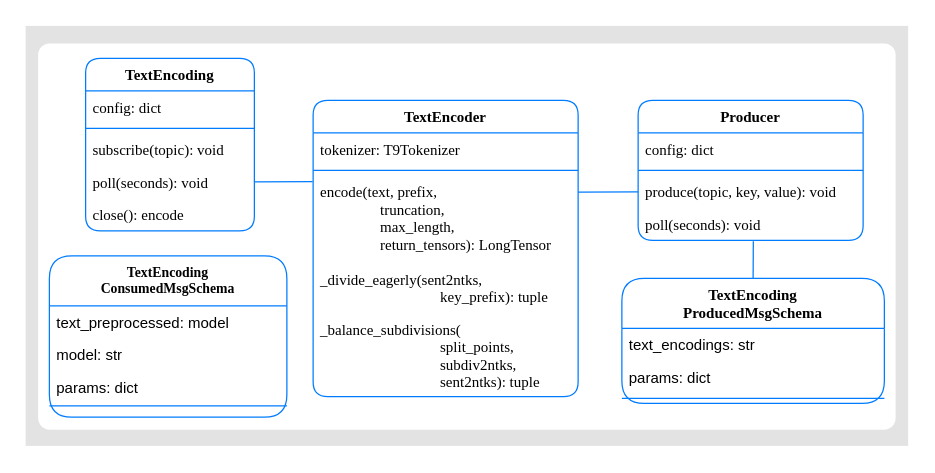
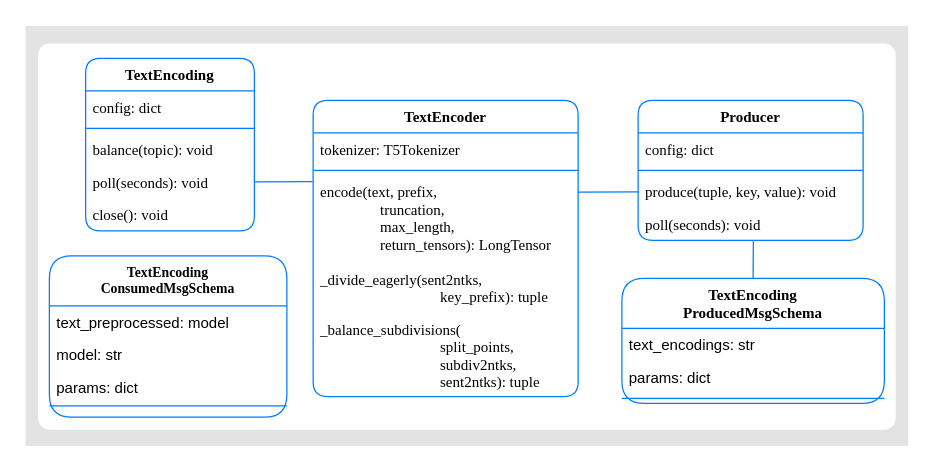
(405, 149) -> (405, 149)
(175, 150) -> (167, 150)
(762, 192) -> (762, 192)
(150, 215) -> (139, 215)
